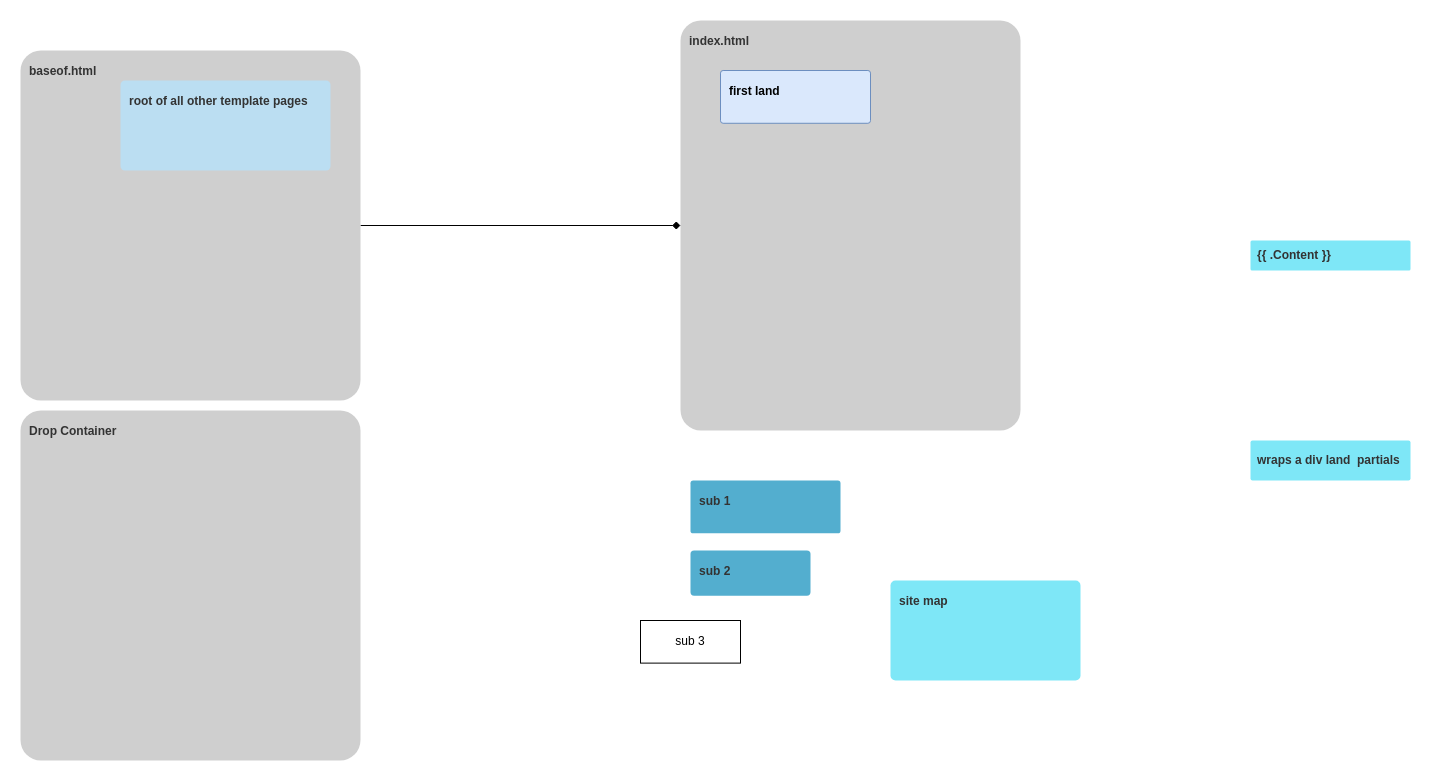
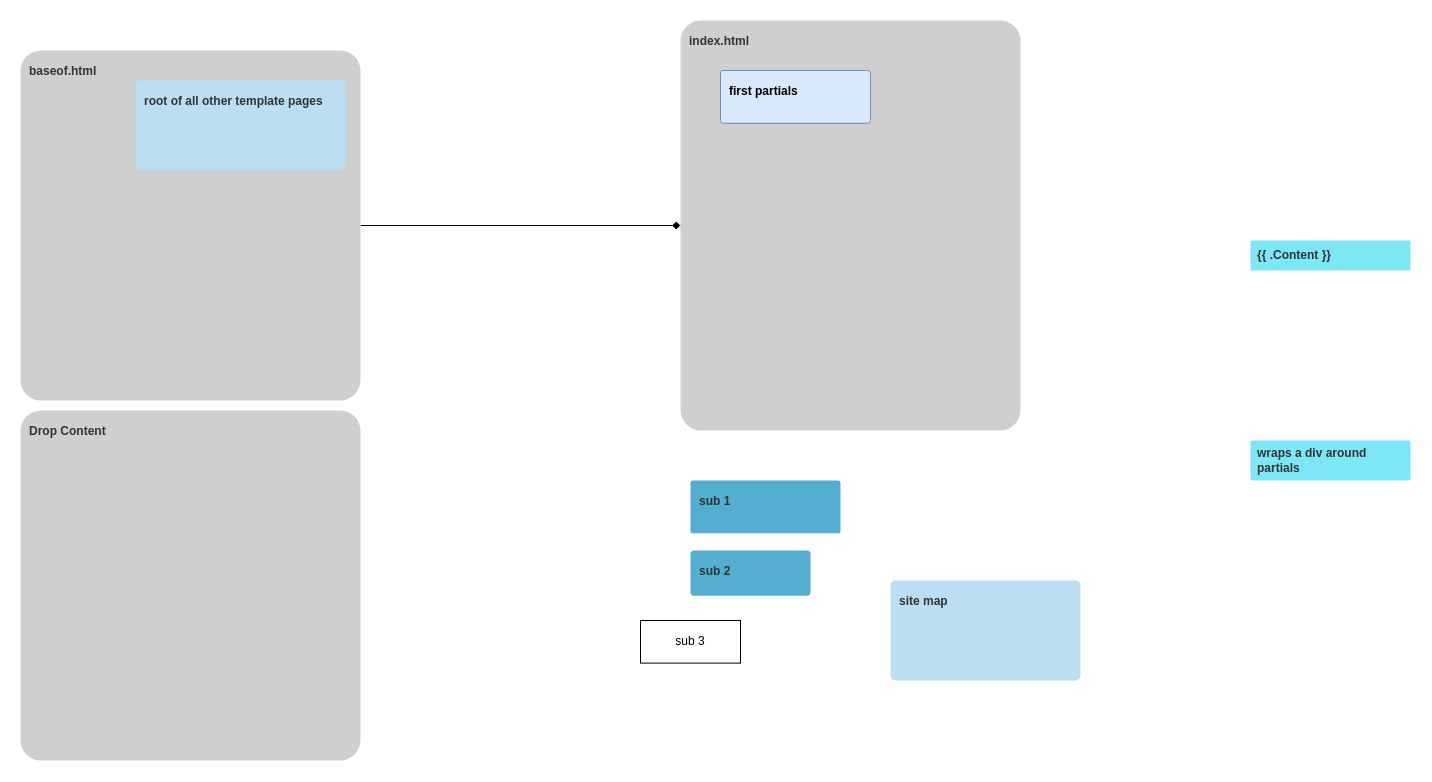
(758, 92) -> (770, 92)
(226, 126) -> (241, 126)
(73, 432) -> (68, 432)
(1332, 461) -> (1332, 461)
(986, 631) -> (986, 631)
